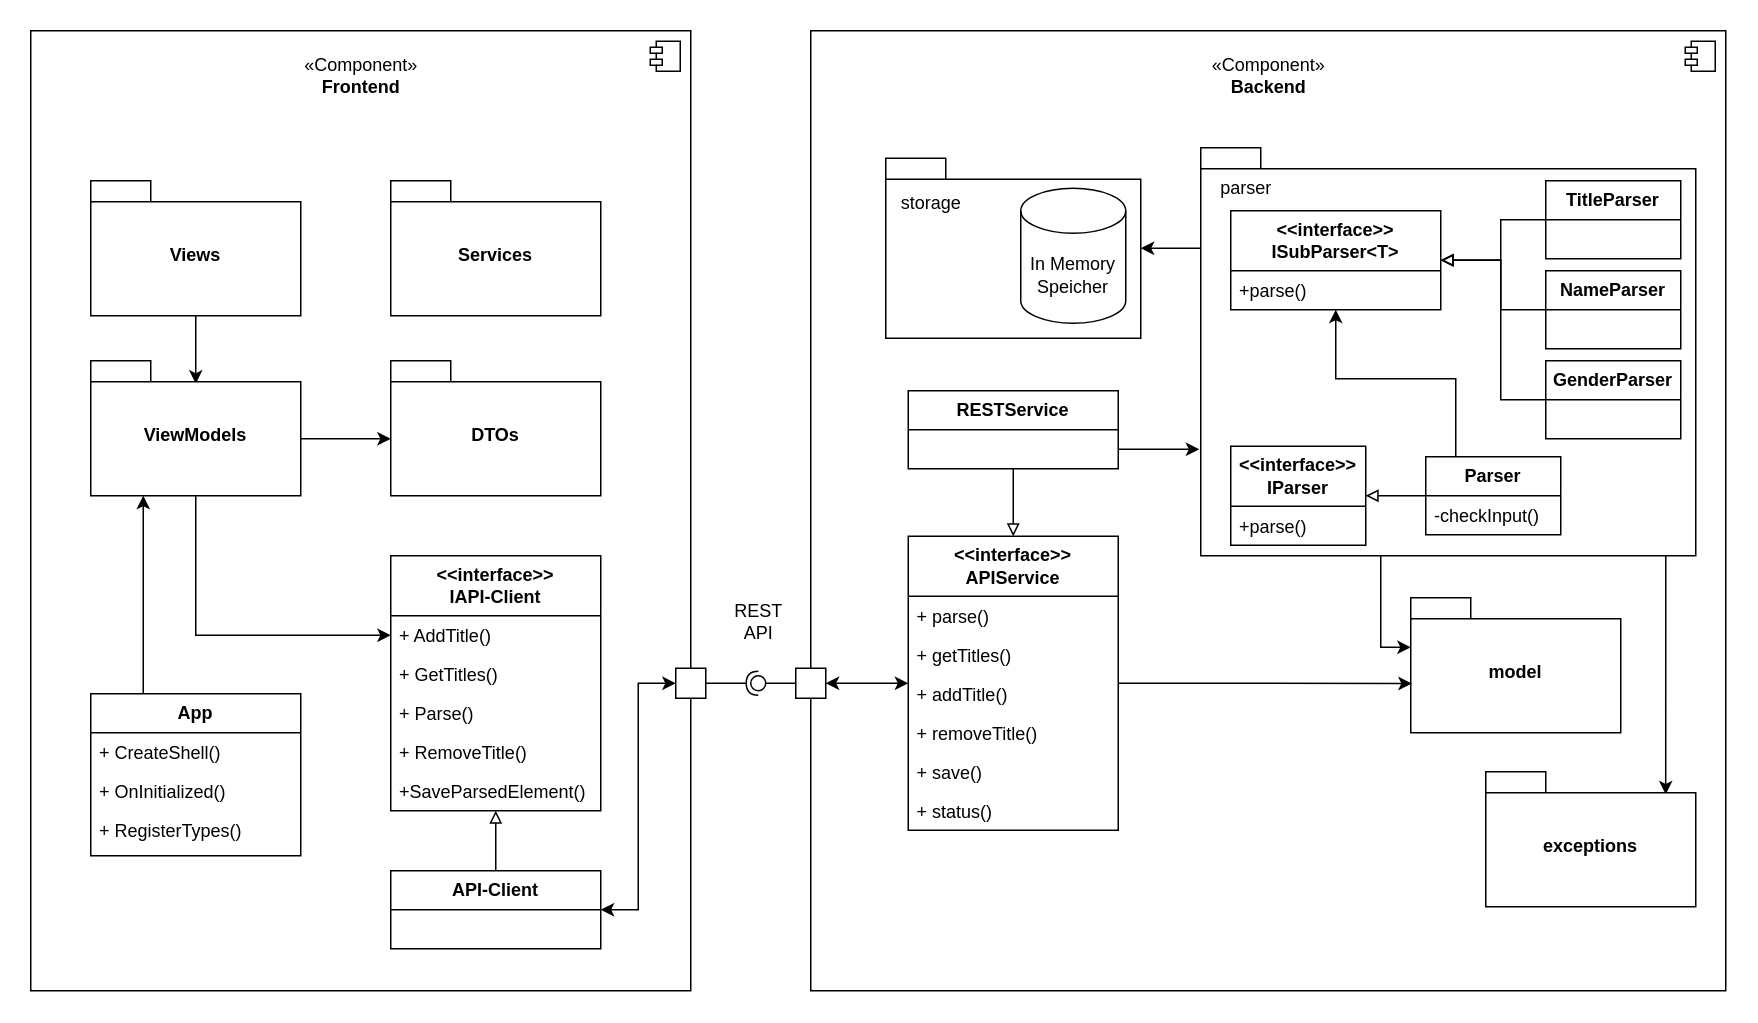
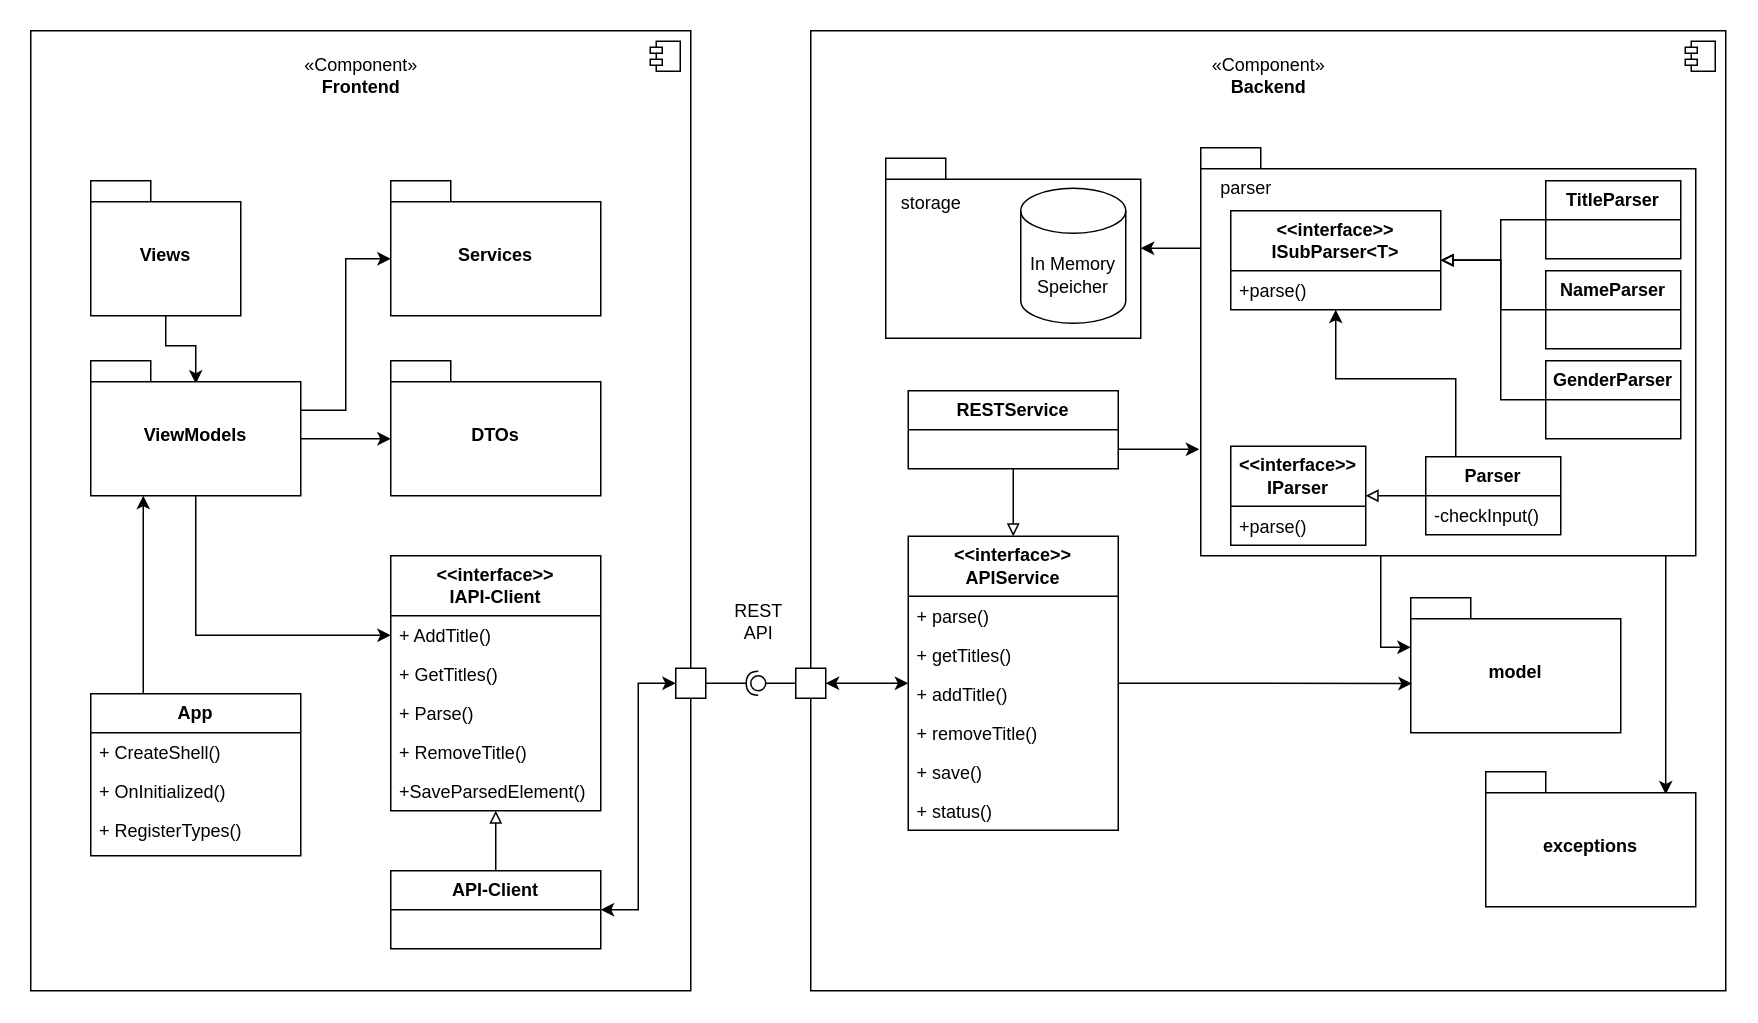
(196, 248) -> (166, 248)
none -> (346, 340)
